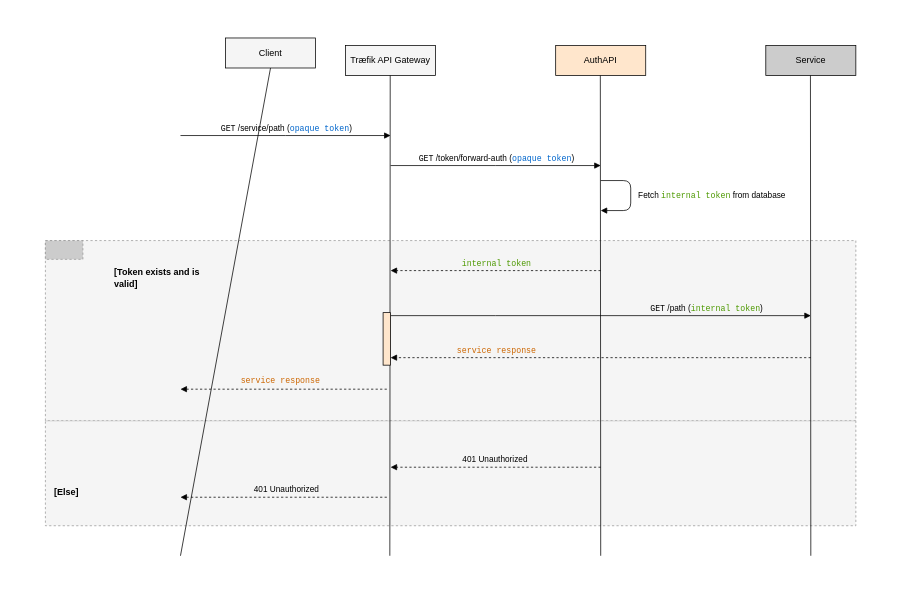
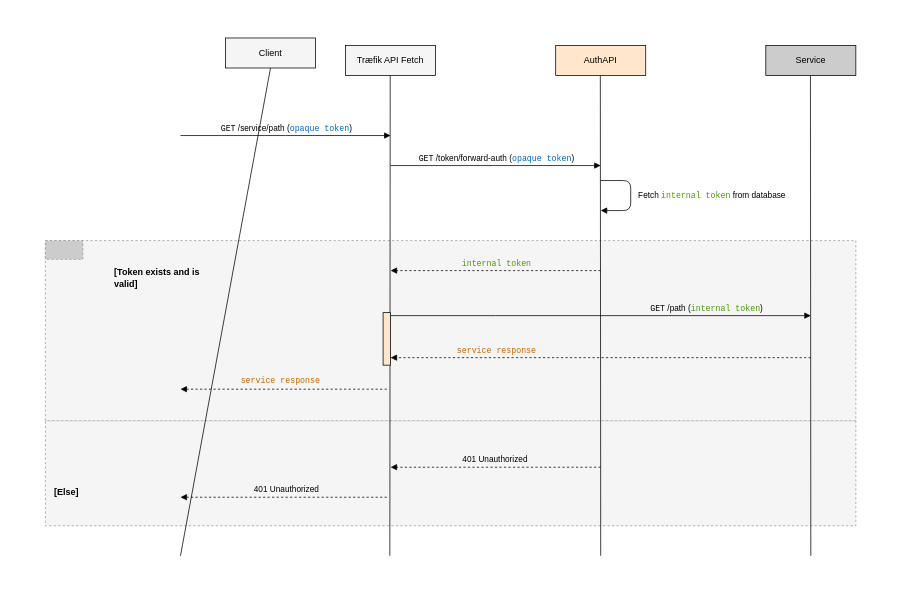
(390, 60) -> (390, 60)
